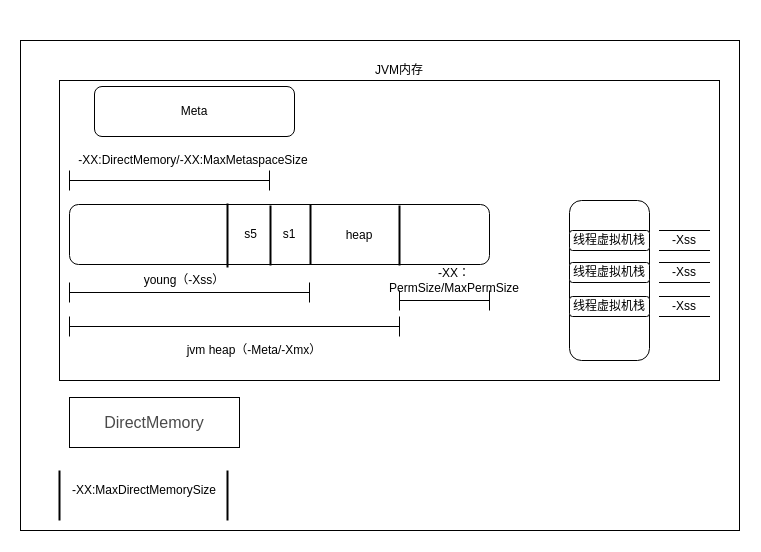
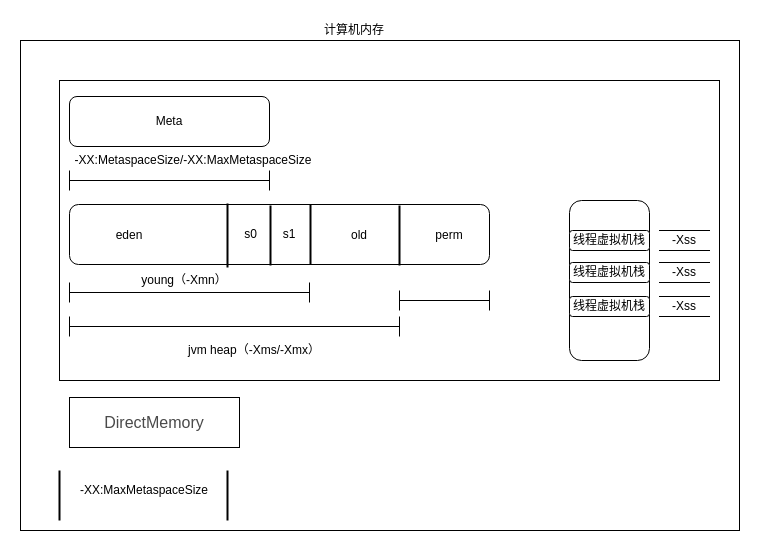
none -> (355, 31)
(400, 71) -> none
(195, 112) -> (170, 122)
(194, 161) -> (194, 161)
(251, 235) -> (251, 235)
none -> (130, 236)
(360, 236) -> (360, 236)
none -> (450, 236)
(185, 281) -> (185, 281)
(455, 281) -> none
(255, 351) -> (255, 351)
(145, 491) -> (145, 491)
